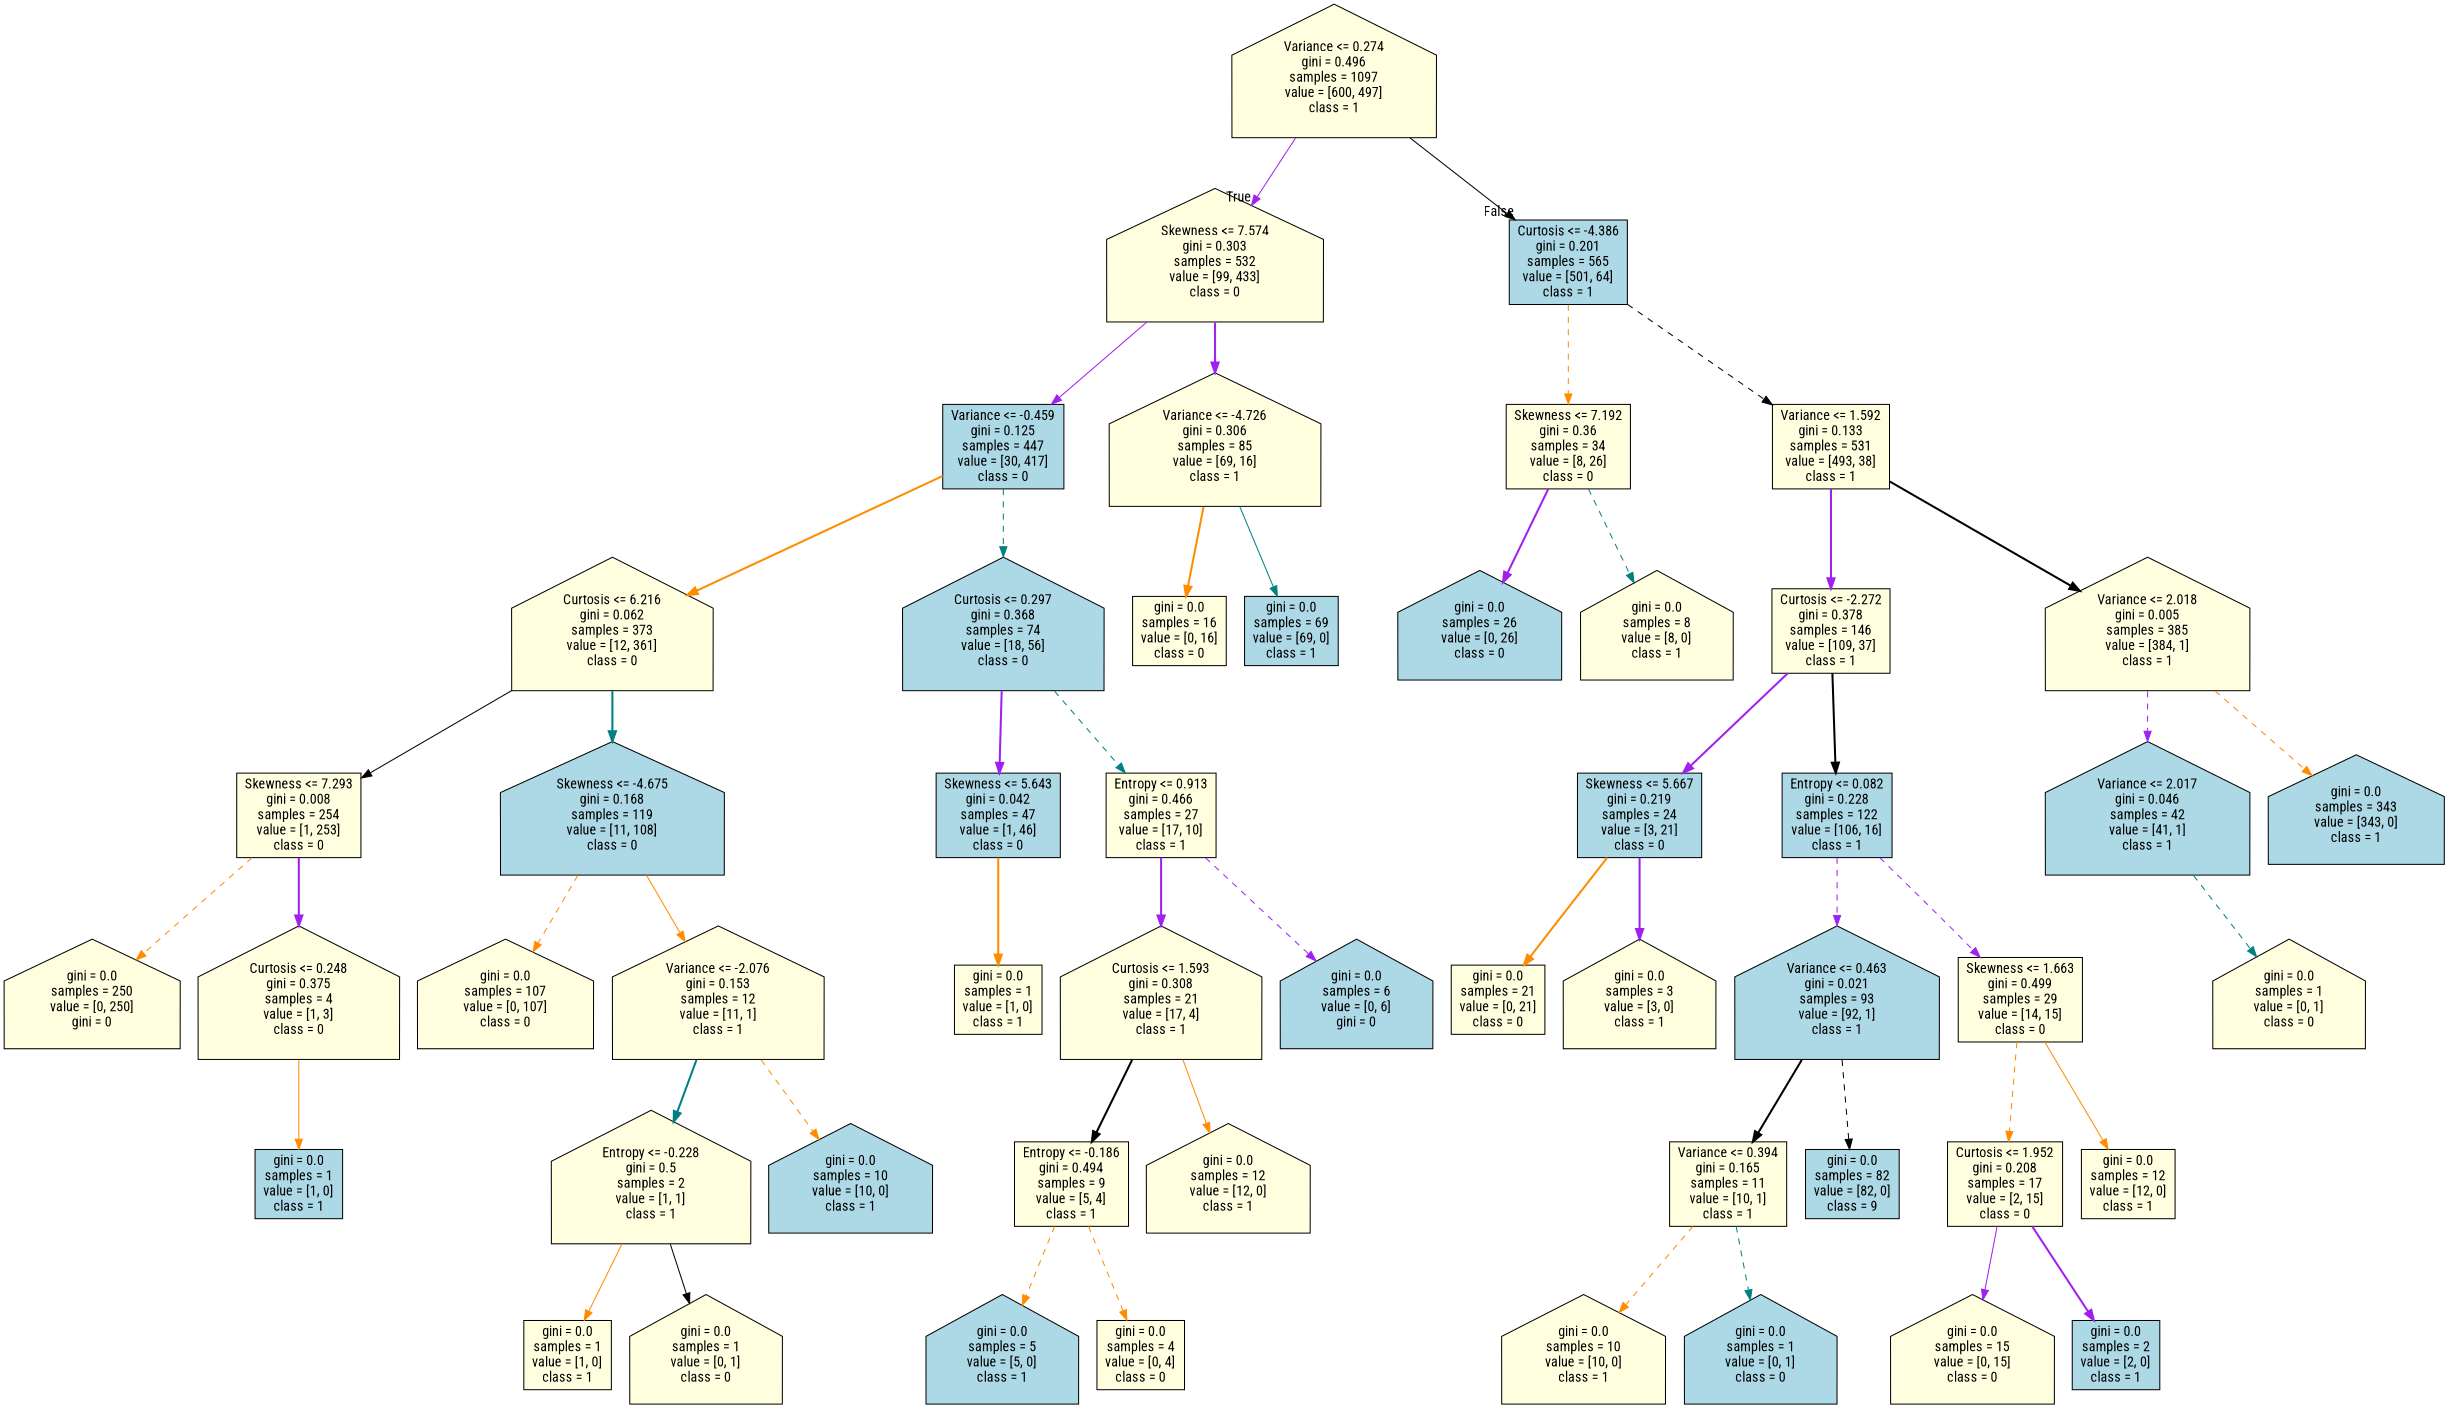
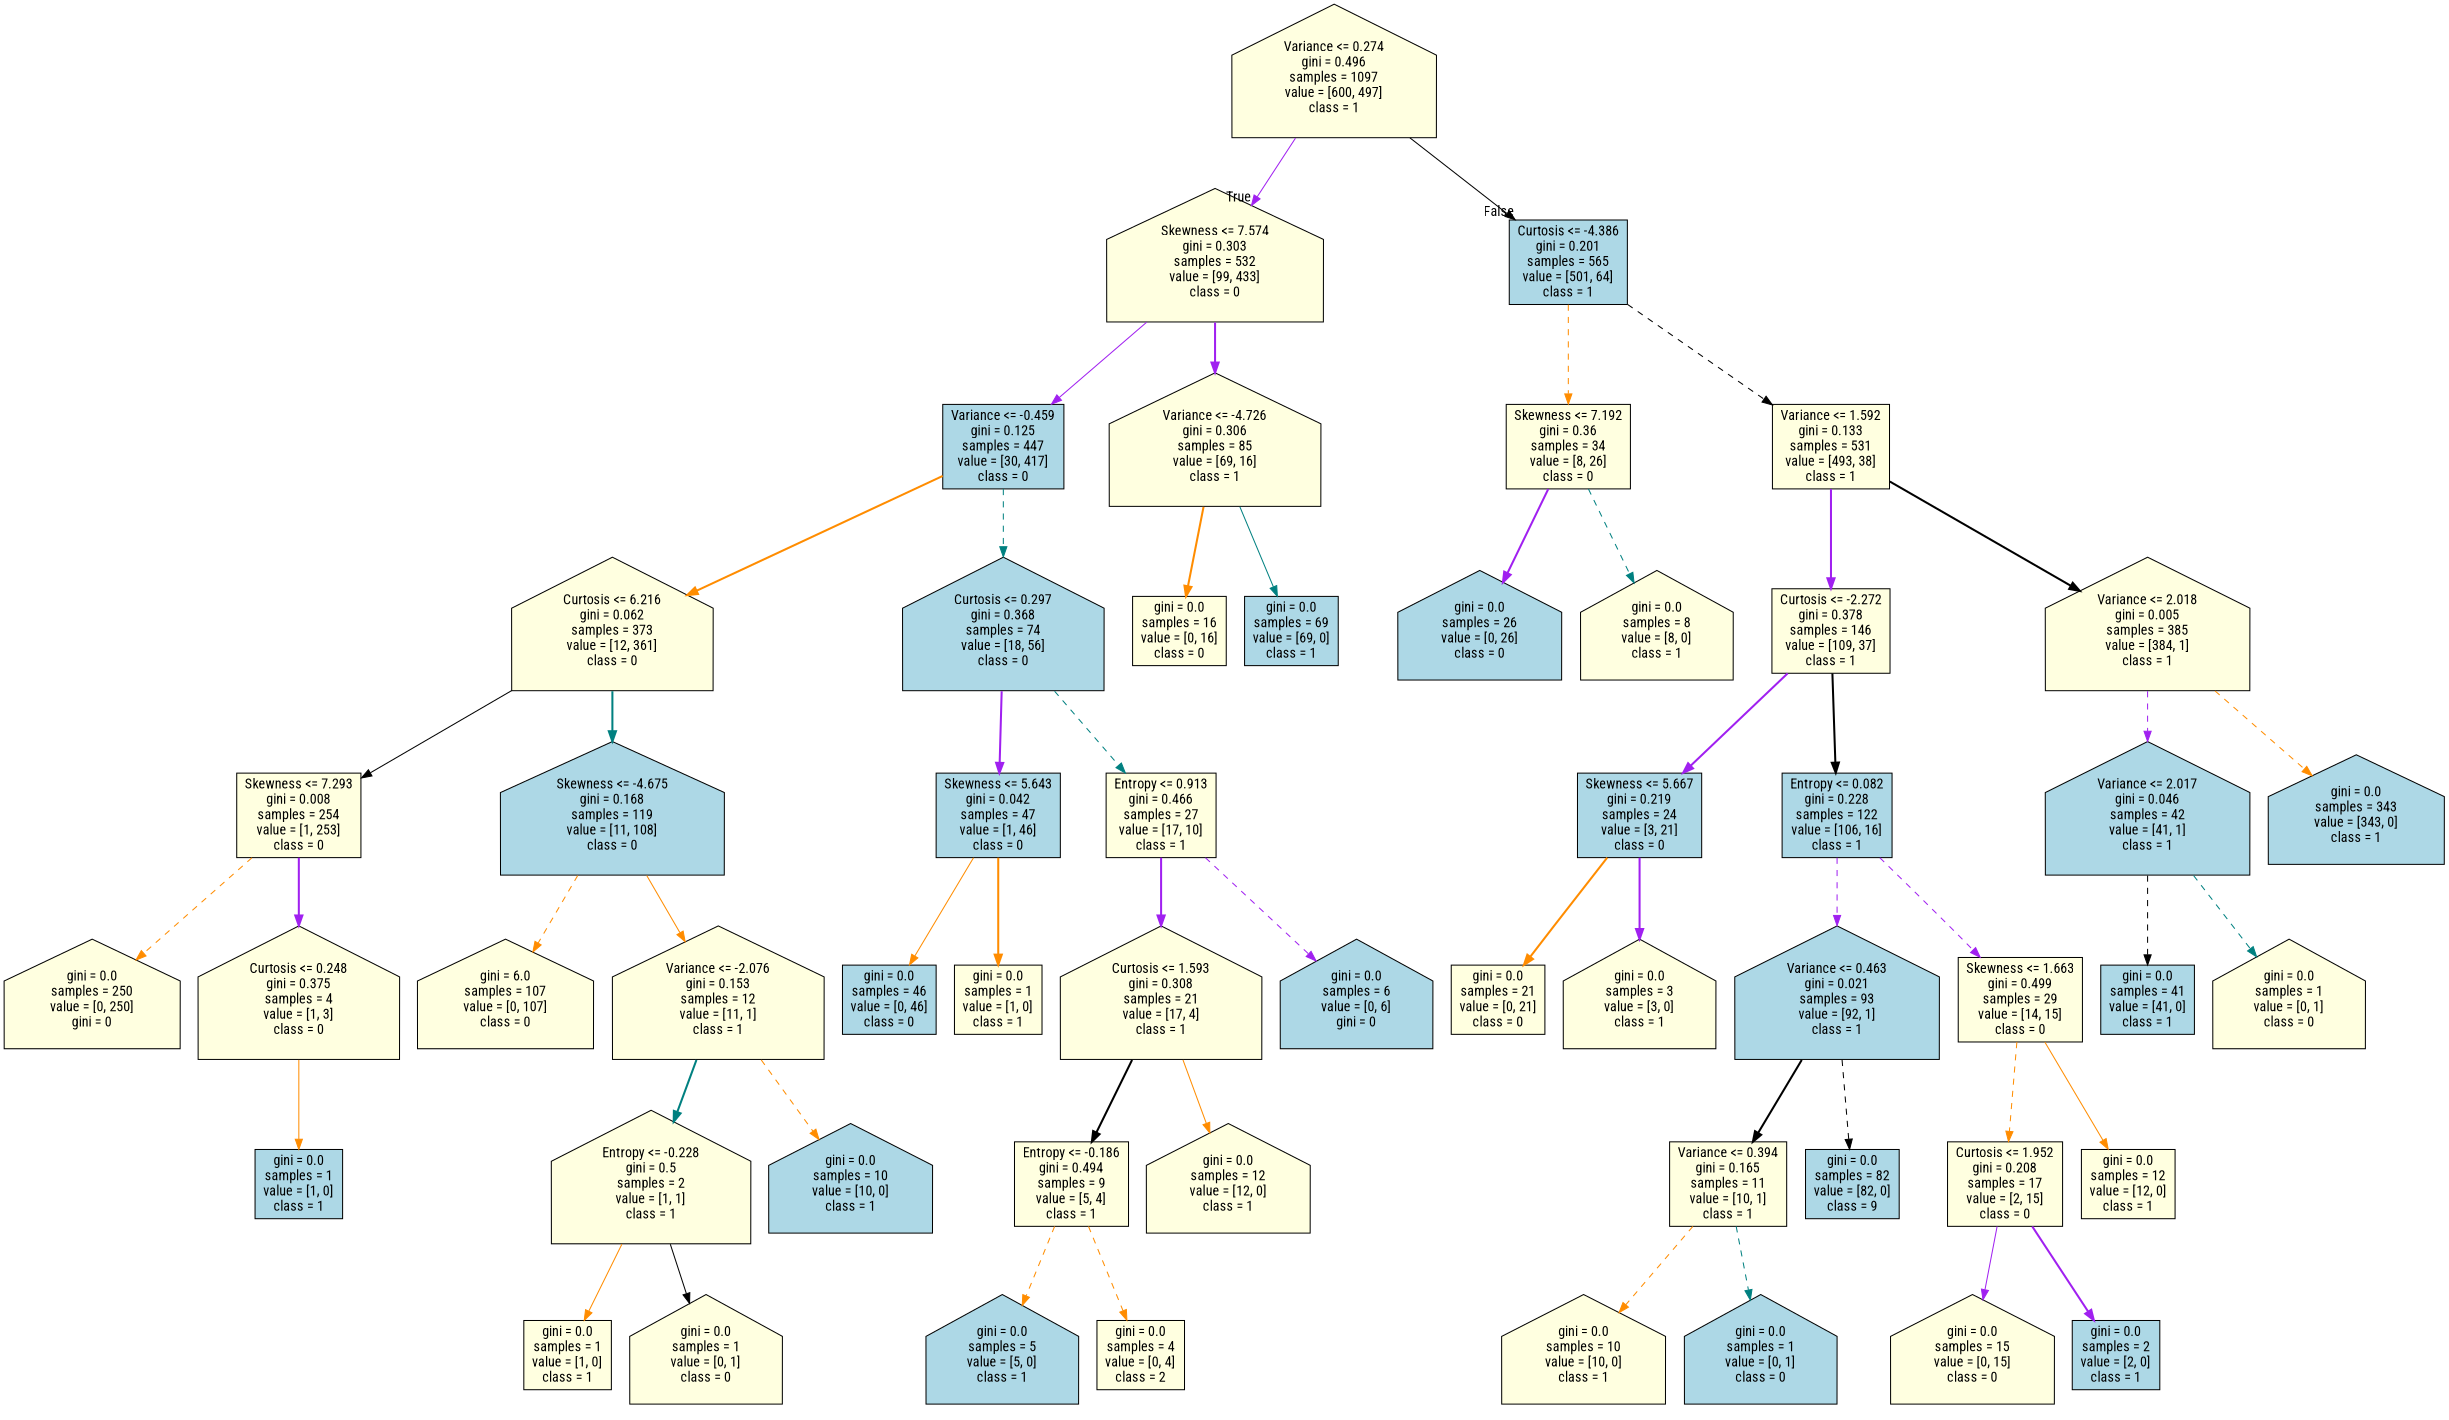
(505, 1000) -> (505, 1000)
none -> (889, 1000)
none -> (2148, 1000)
(1141, 1355) -> (1141, 1355)
